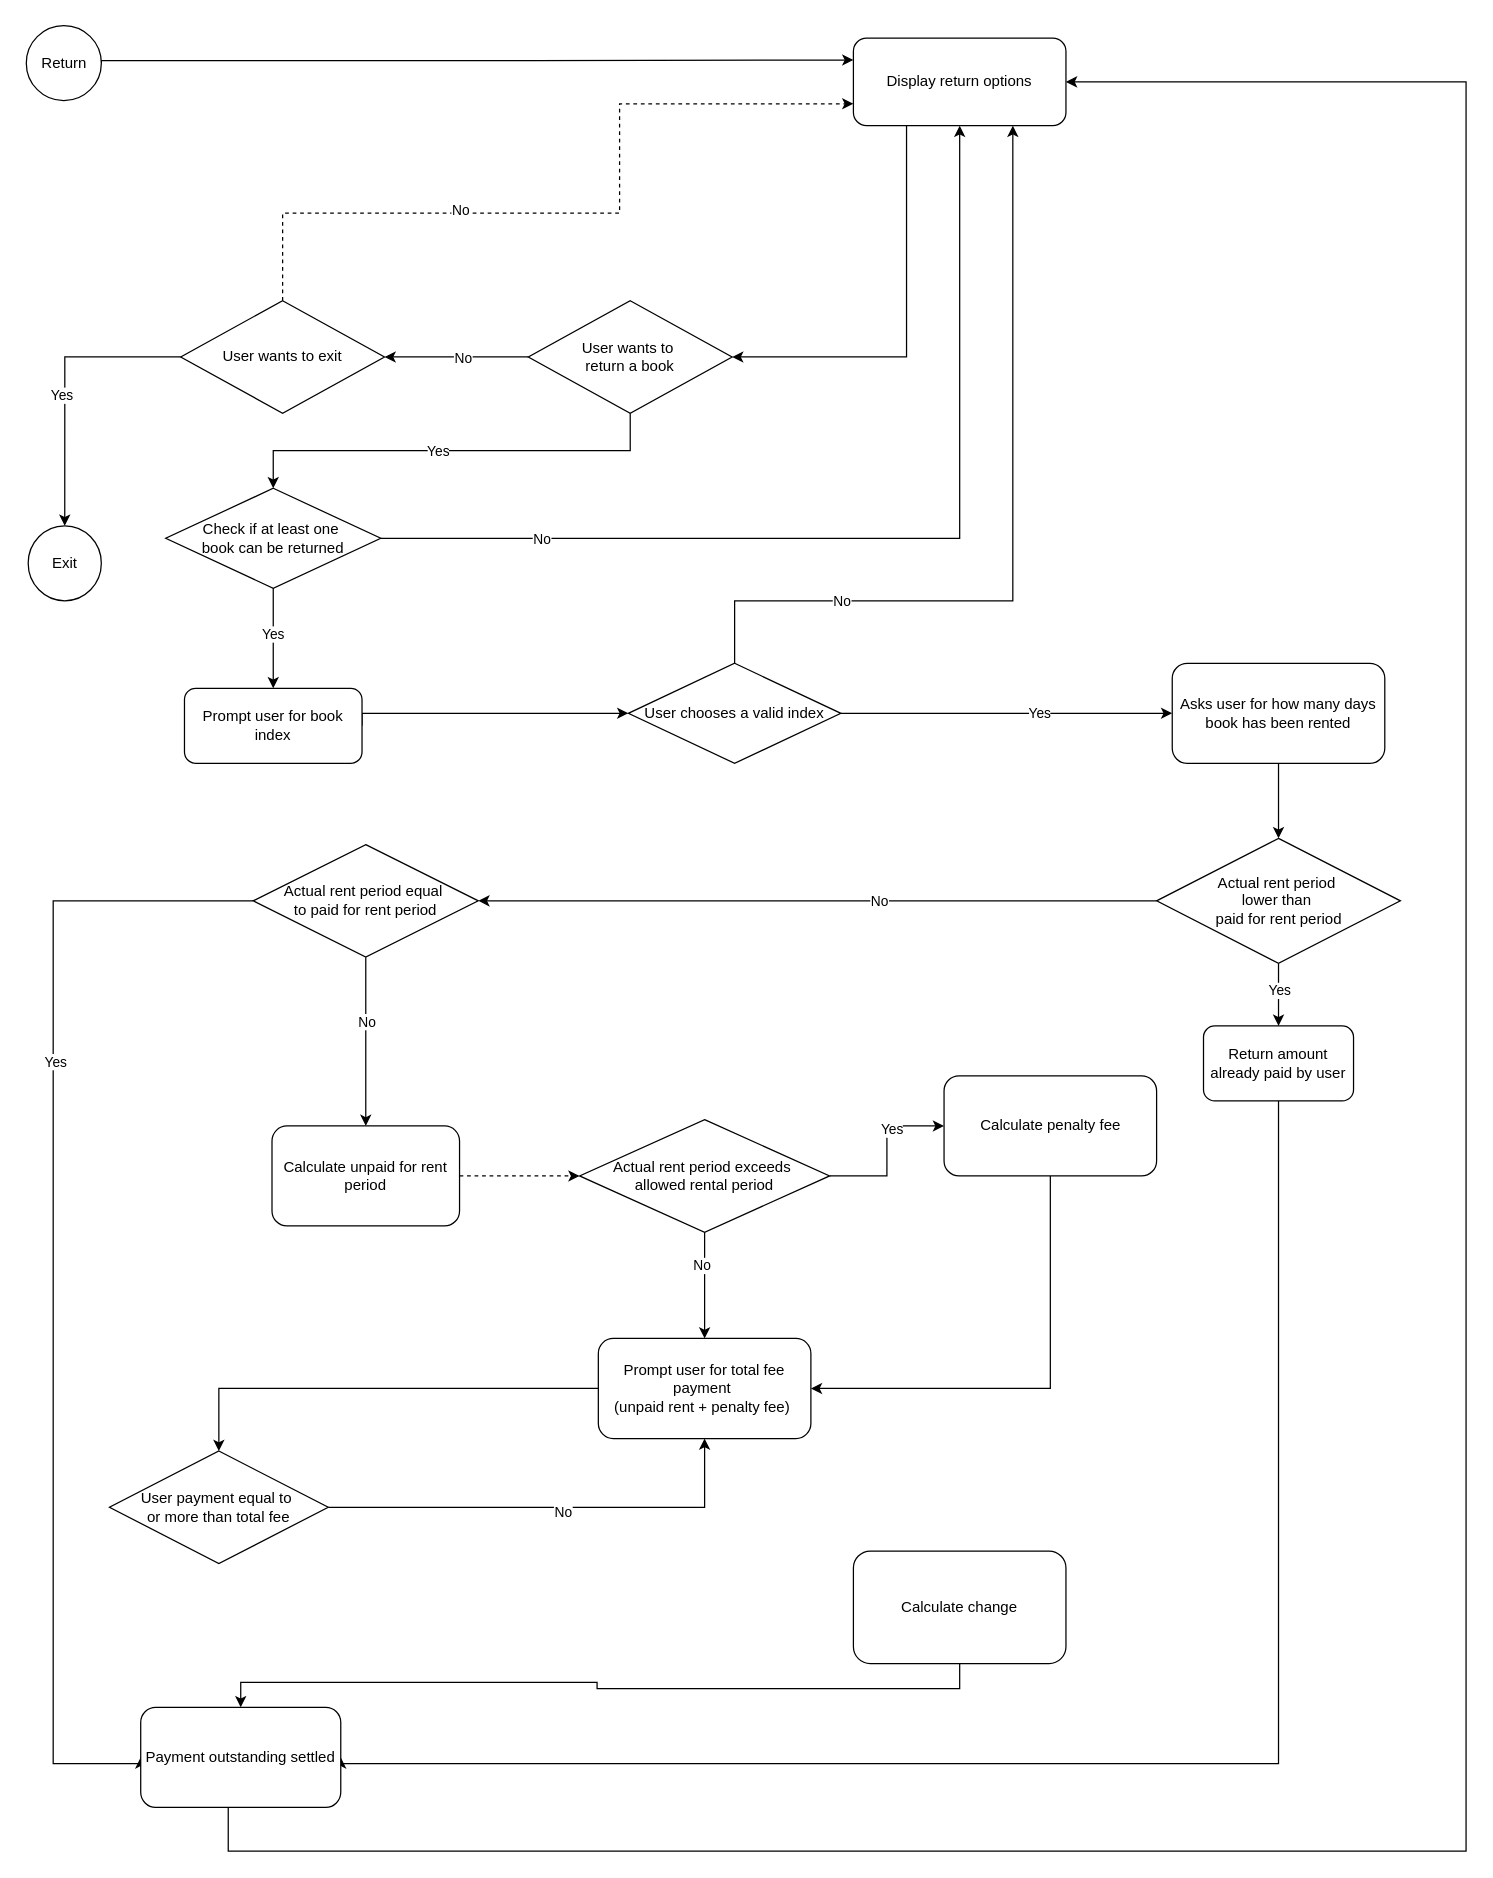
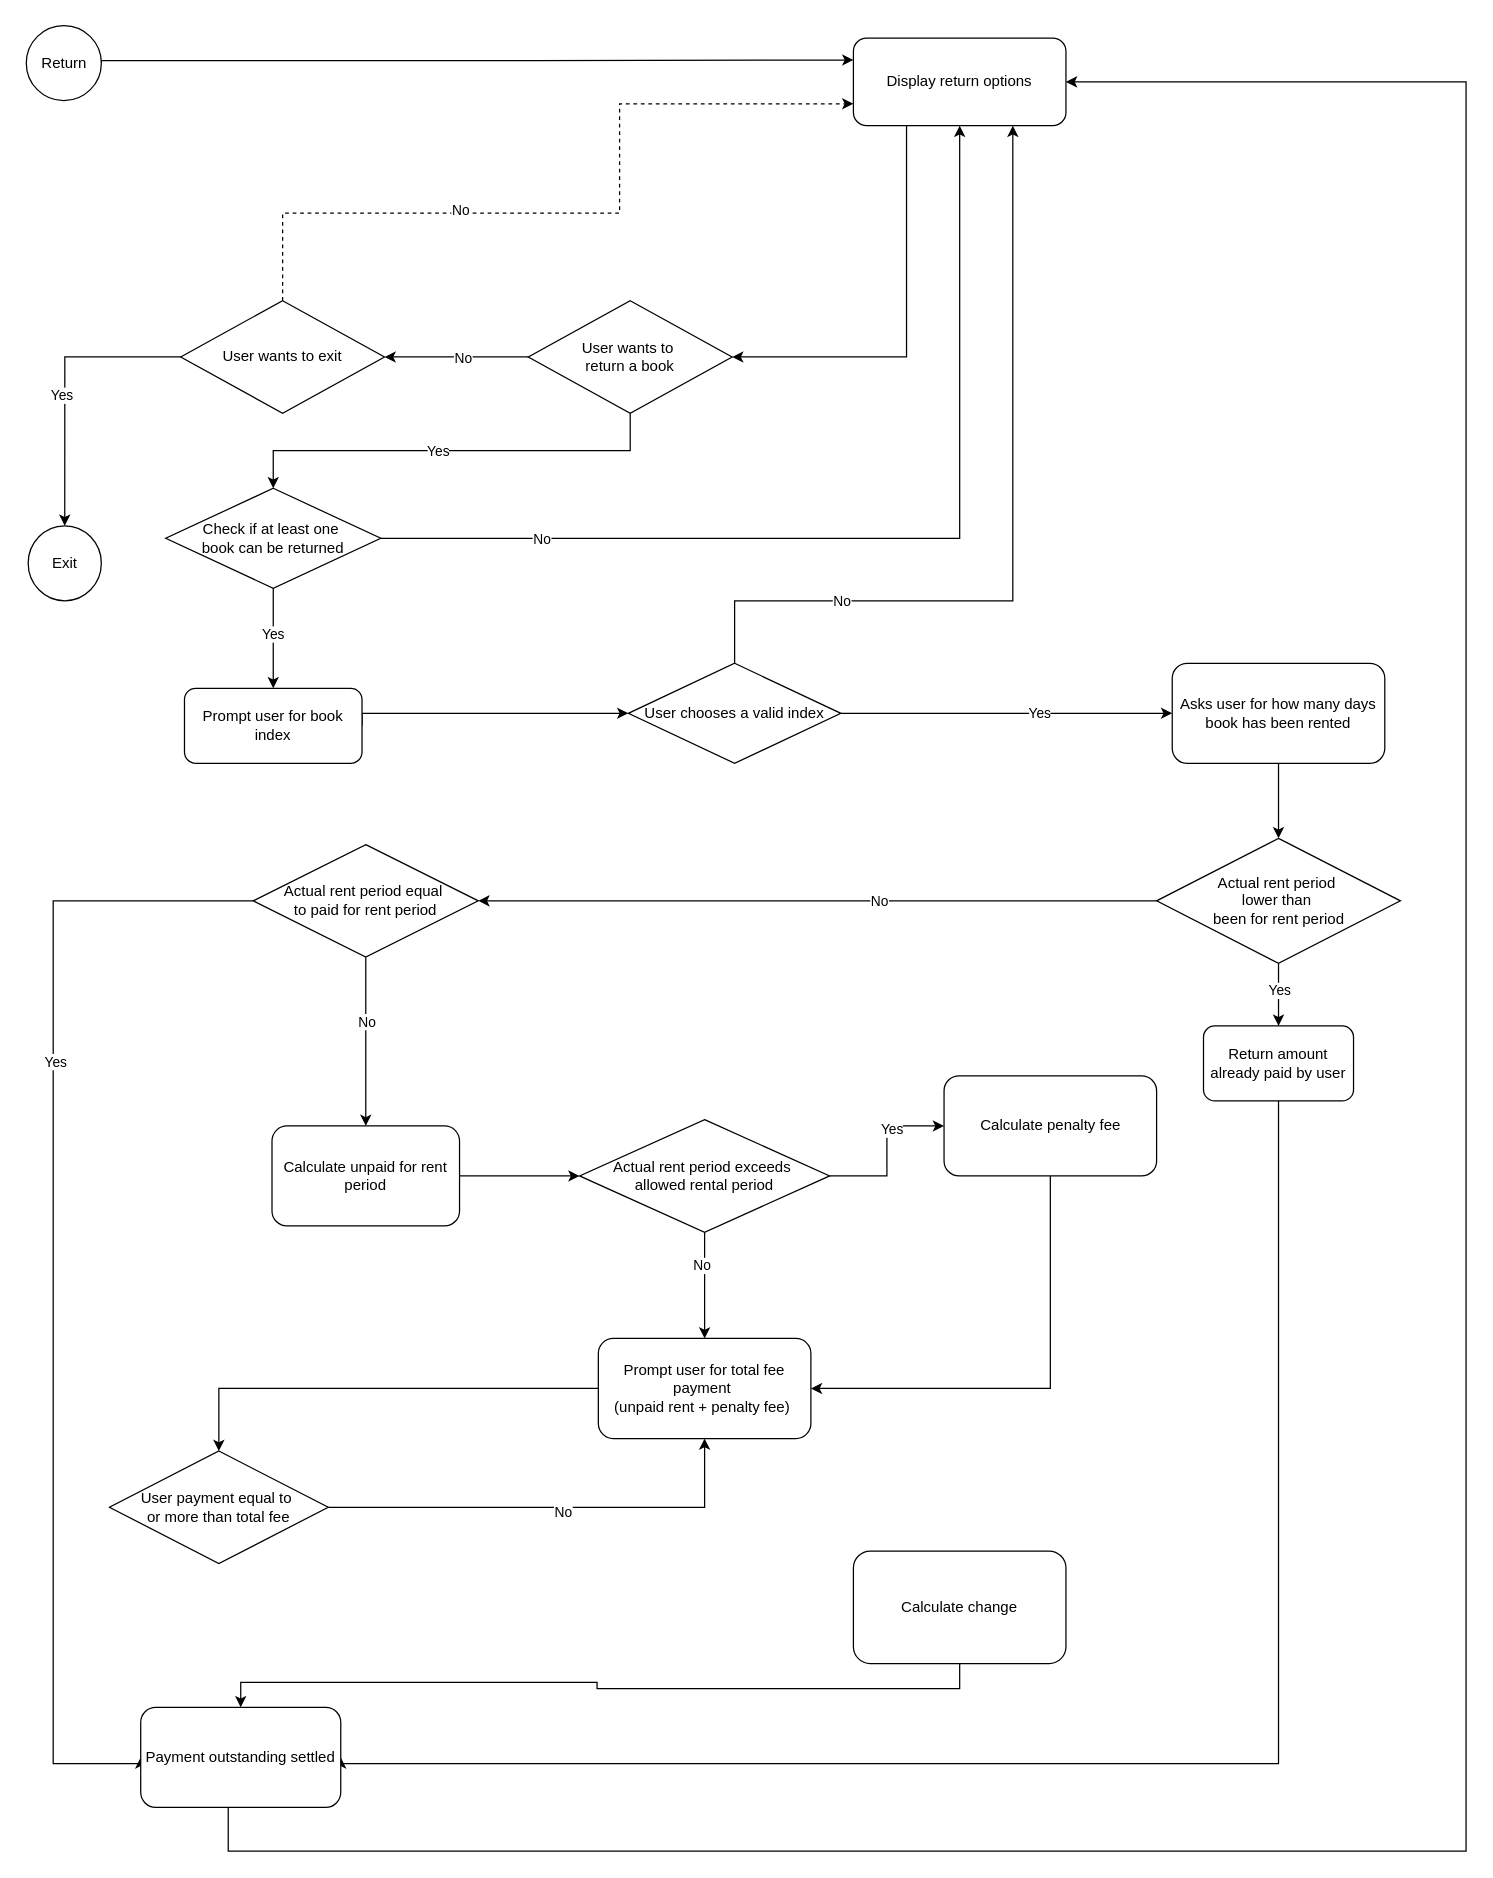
(1279, 901) -> (1279, 901)
(516, 1176) -> (516, 1176)
